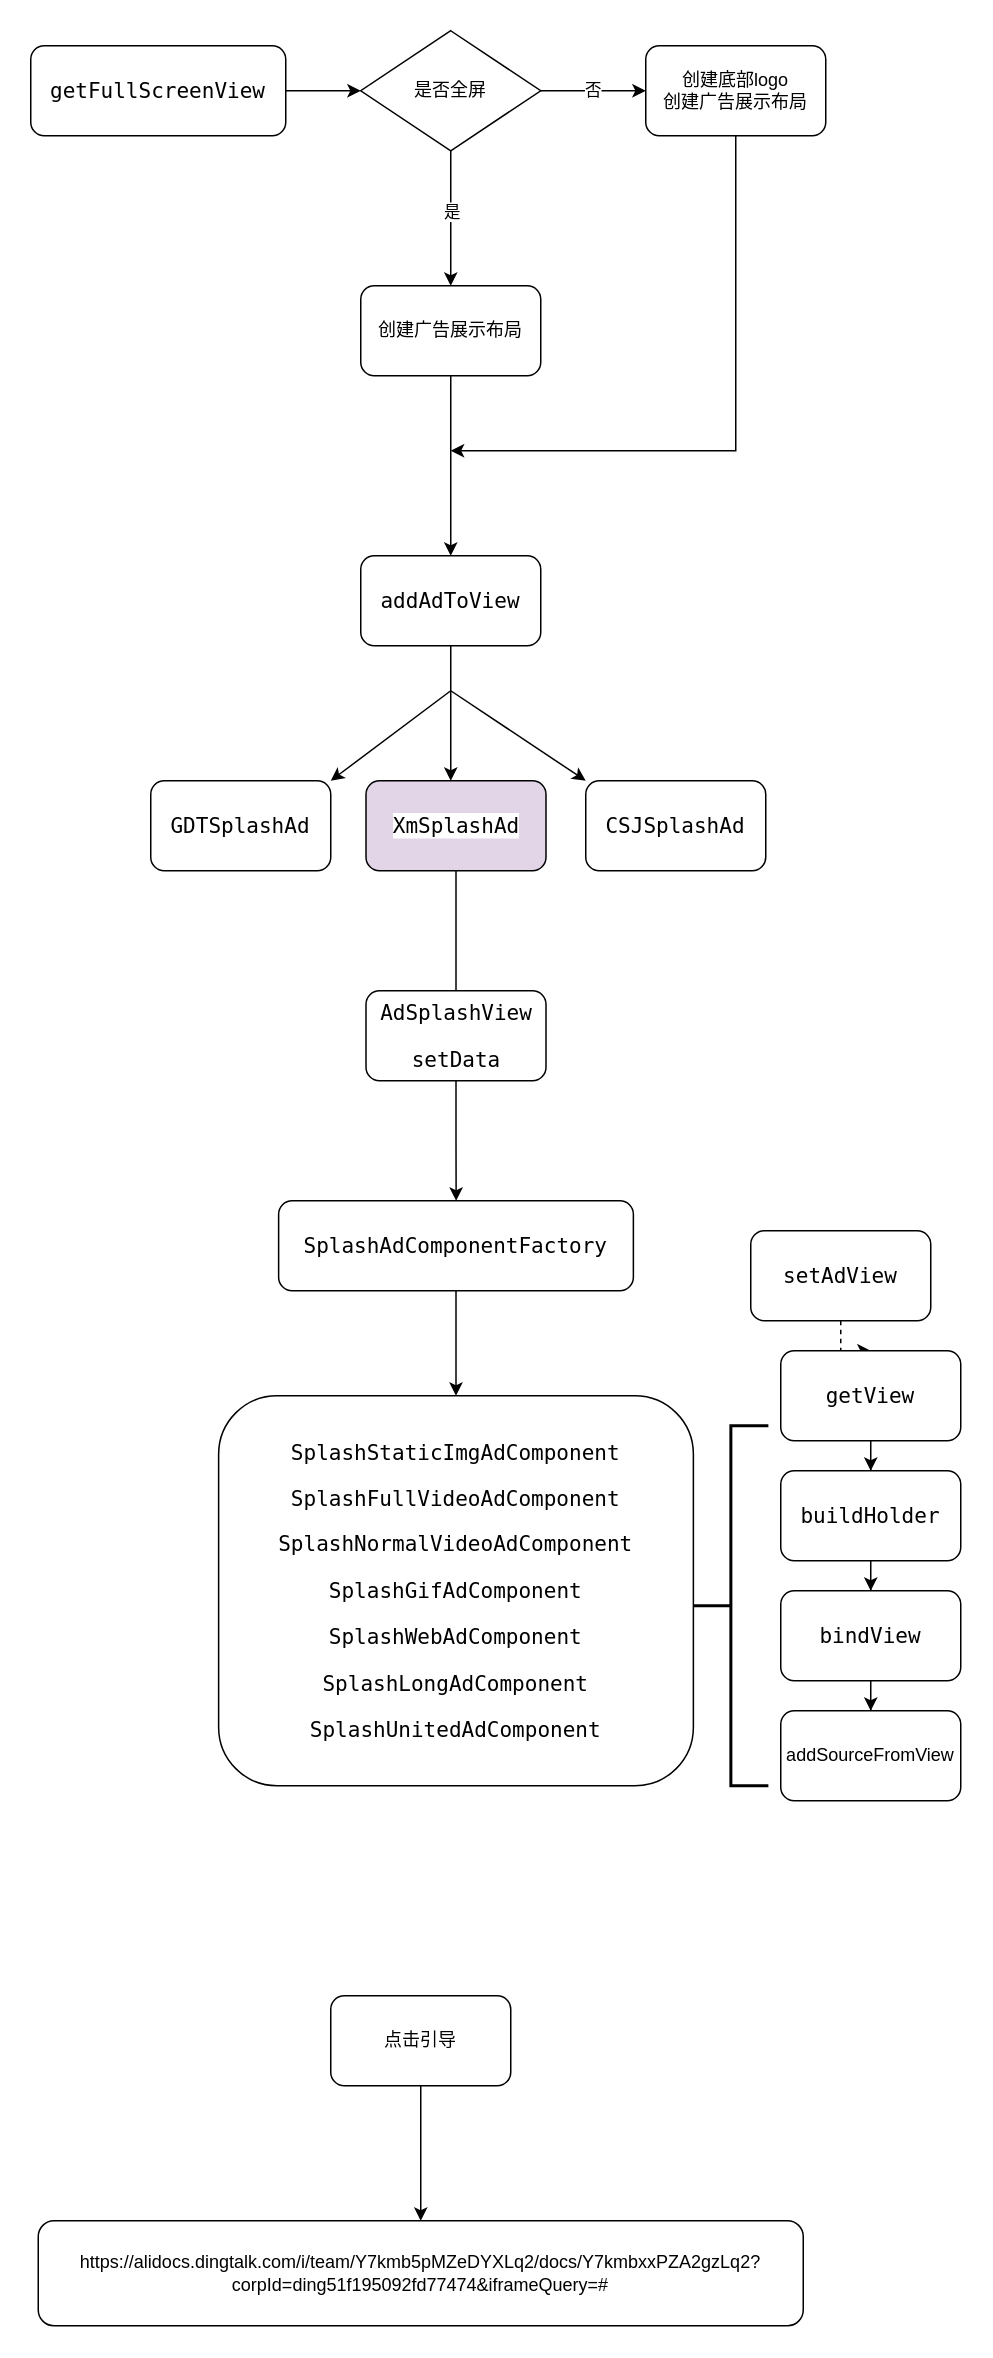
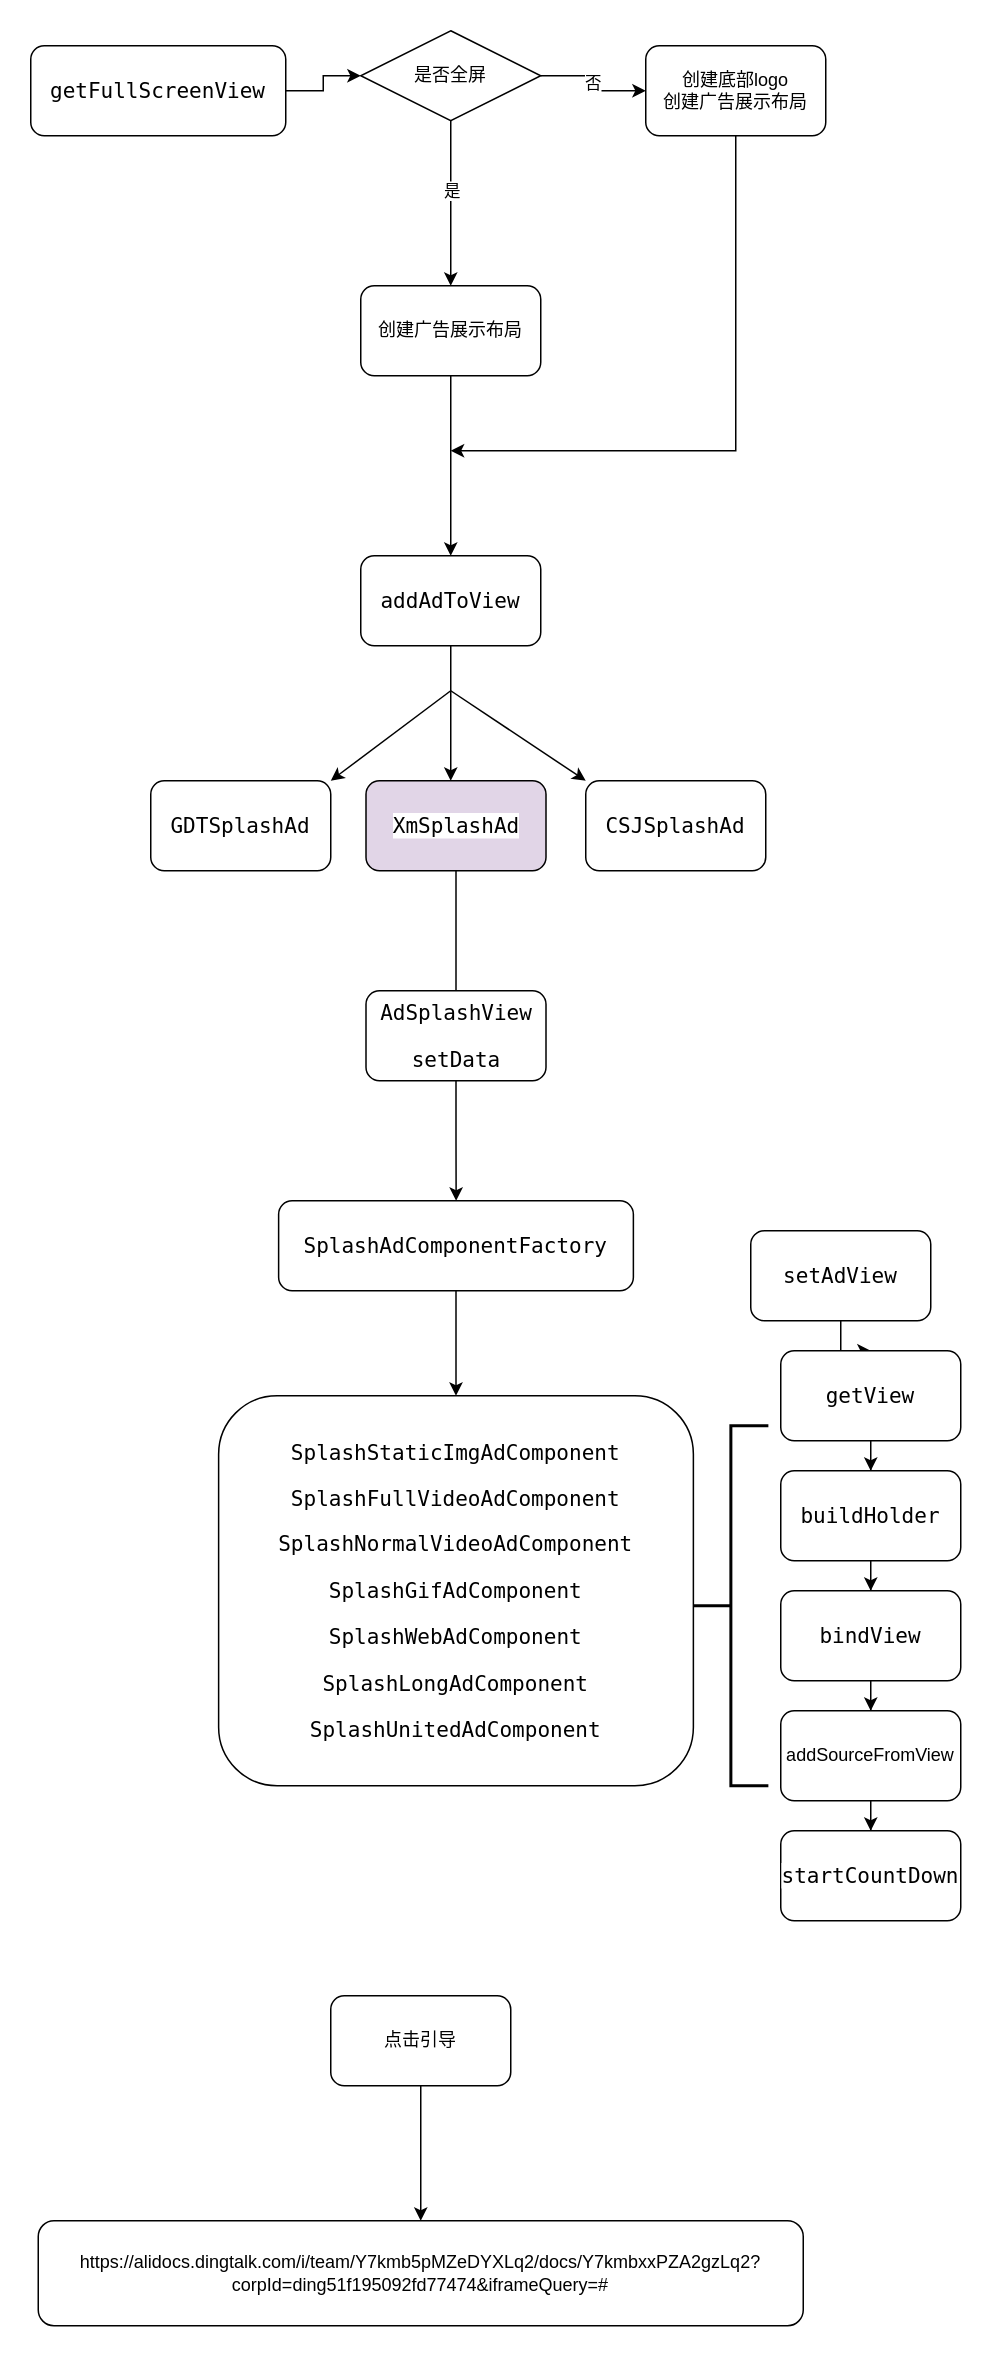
(451, 91) -> (451, 76)
(841, 1336) -> (841, 1336)
none -> (871, 1821)
none -> (871, 1876)
